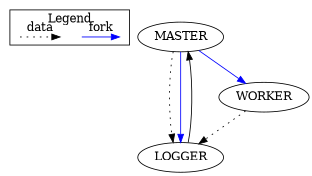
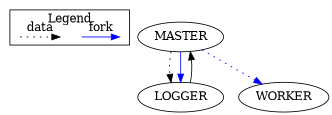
(219, 65) -> (228, 65)
(226, 125) -> none
